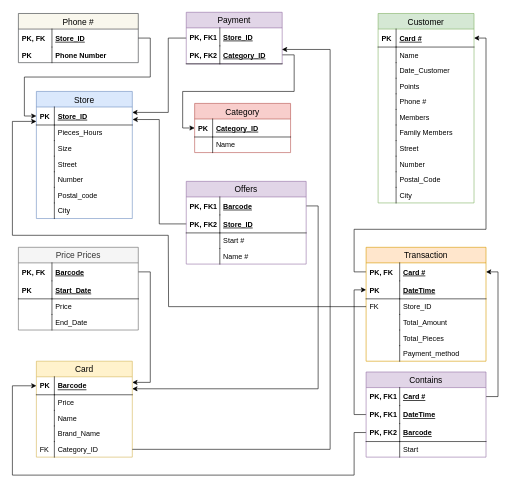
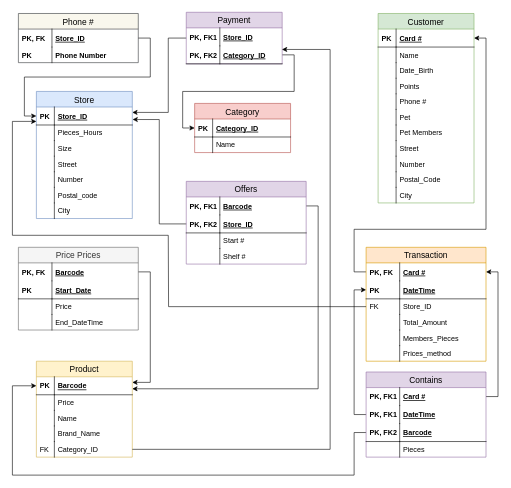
(426, 71) -> (419, 71)
(414, 118) -> (406, 118)
(425, 133) -> (421, 133)
(234, 257) -> (235, 257)
(71, 323) -> (78, 323)
(426, 338) -> (430, 338)
(431, 354) -> (428, 354)
(84, 370) -> (84, 370)
(413, 450) -> (414, 450)
